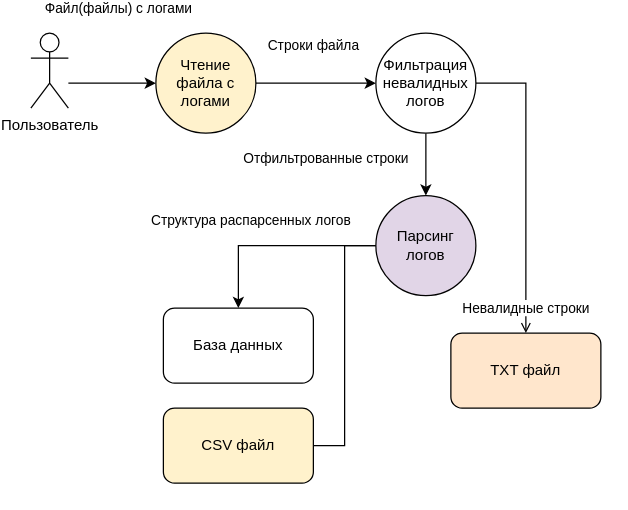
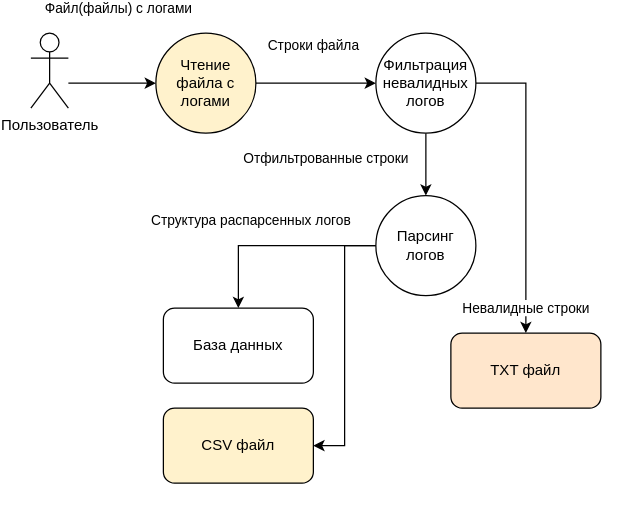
(426, 246) -> (426, 246)
(526, 325) -> (526, 323)
(319, 446) -> (323, 446)
